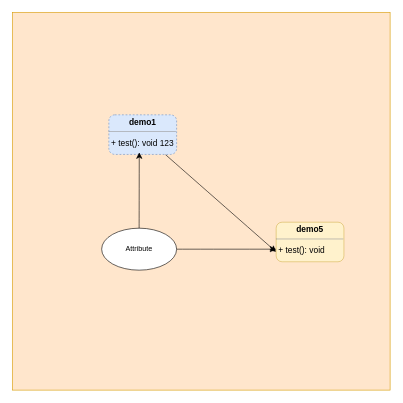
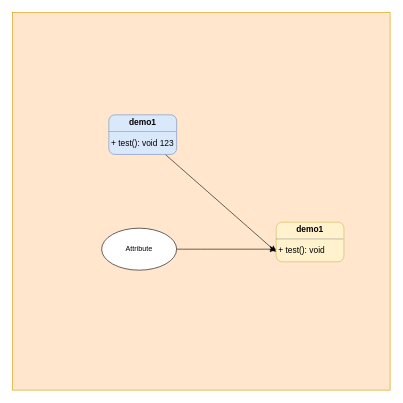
(143, 135) -> (143, 135)
(139, 159) -> none
(305, 232) -> (305, 232)
